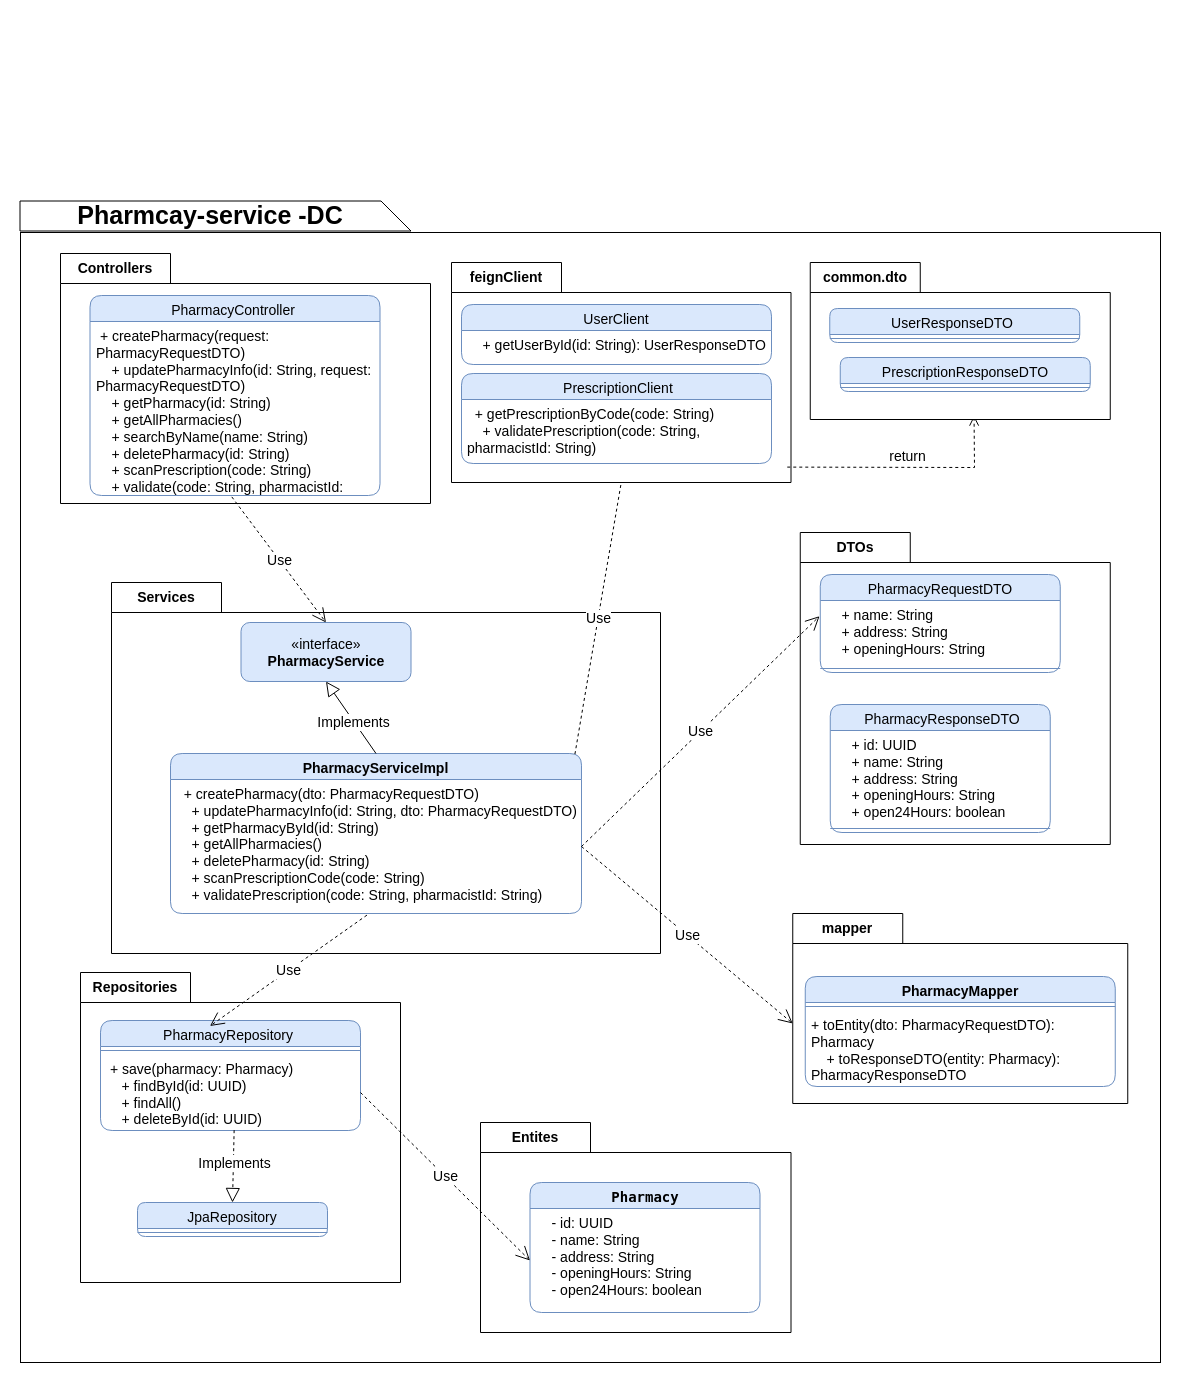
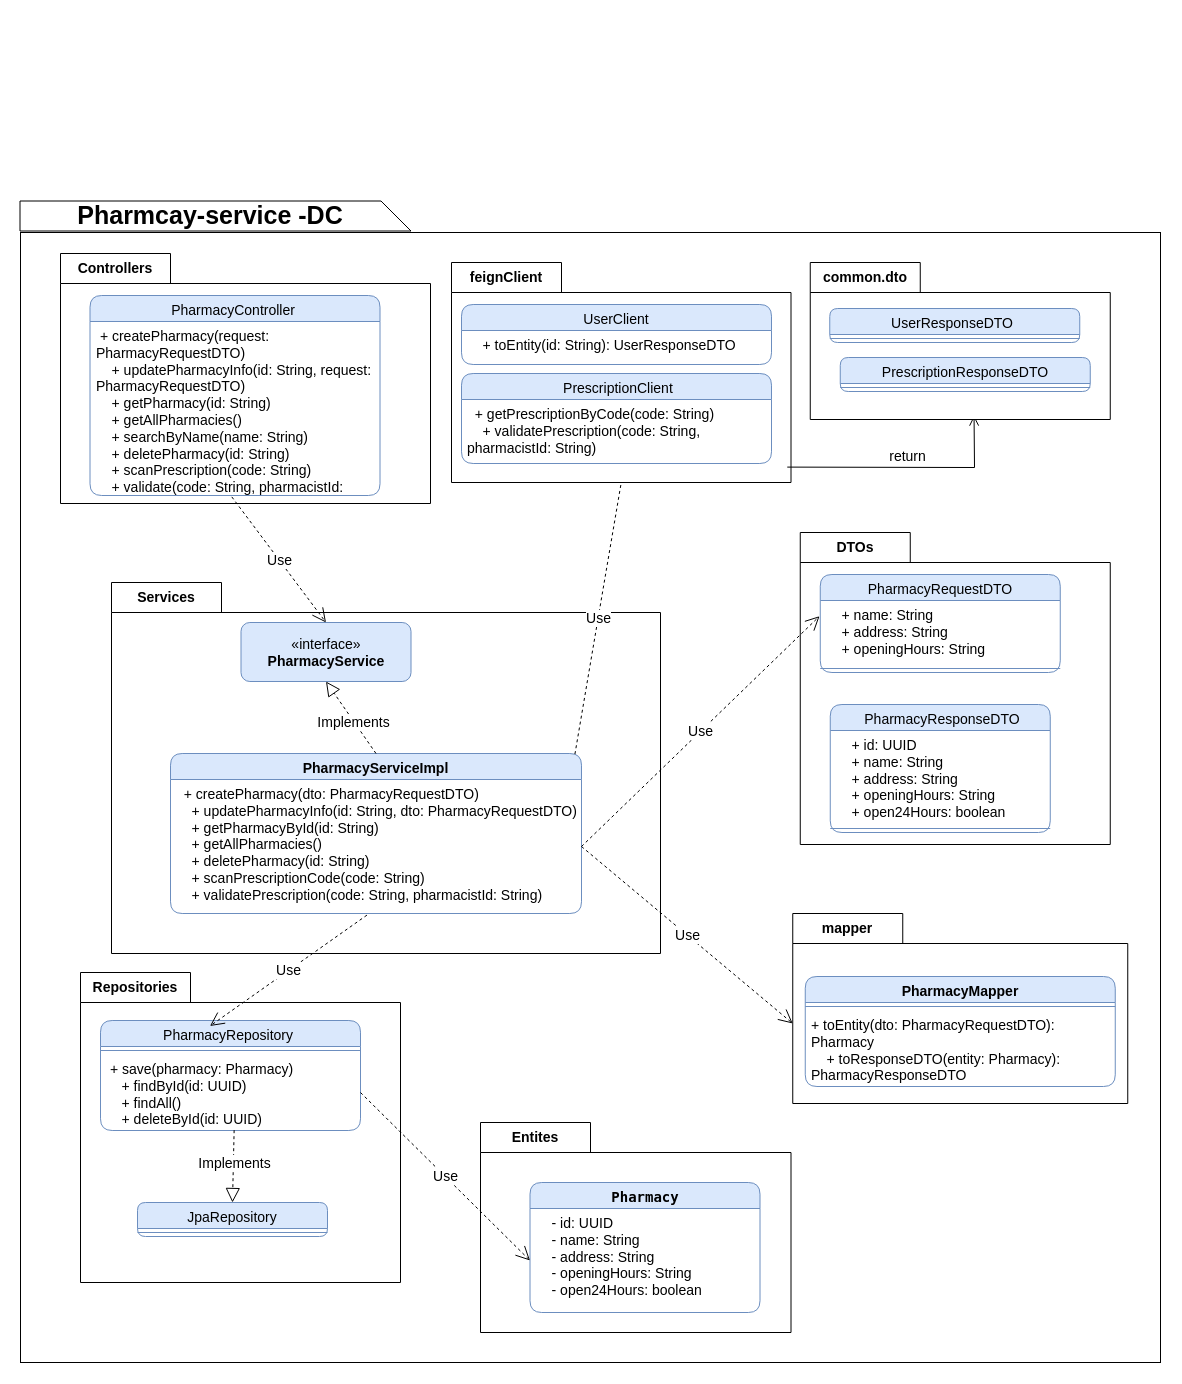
(618, 354) -> (606, 346)
(906, 467) -> (906, 467)
(368, 742) -> (368, 742)
